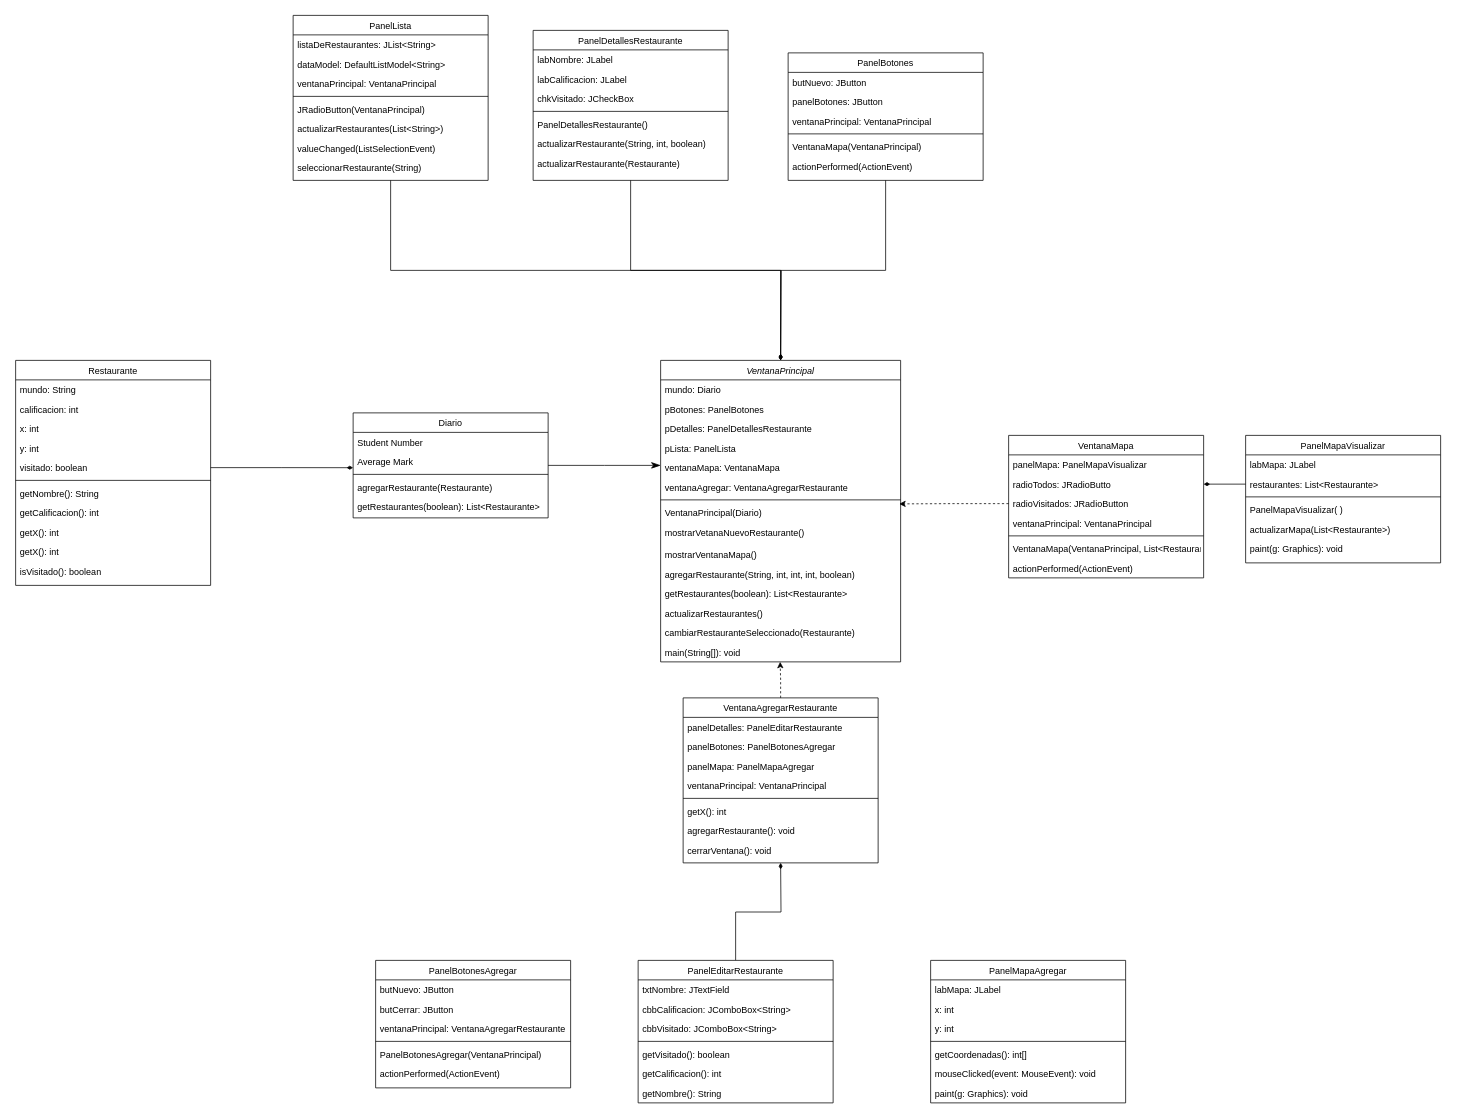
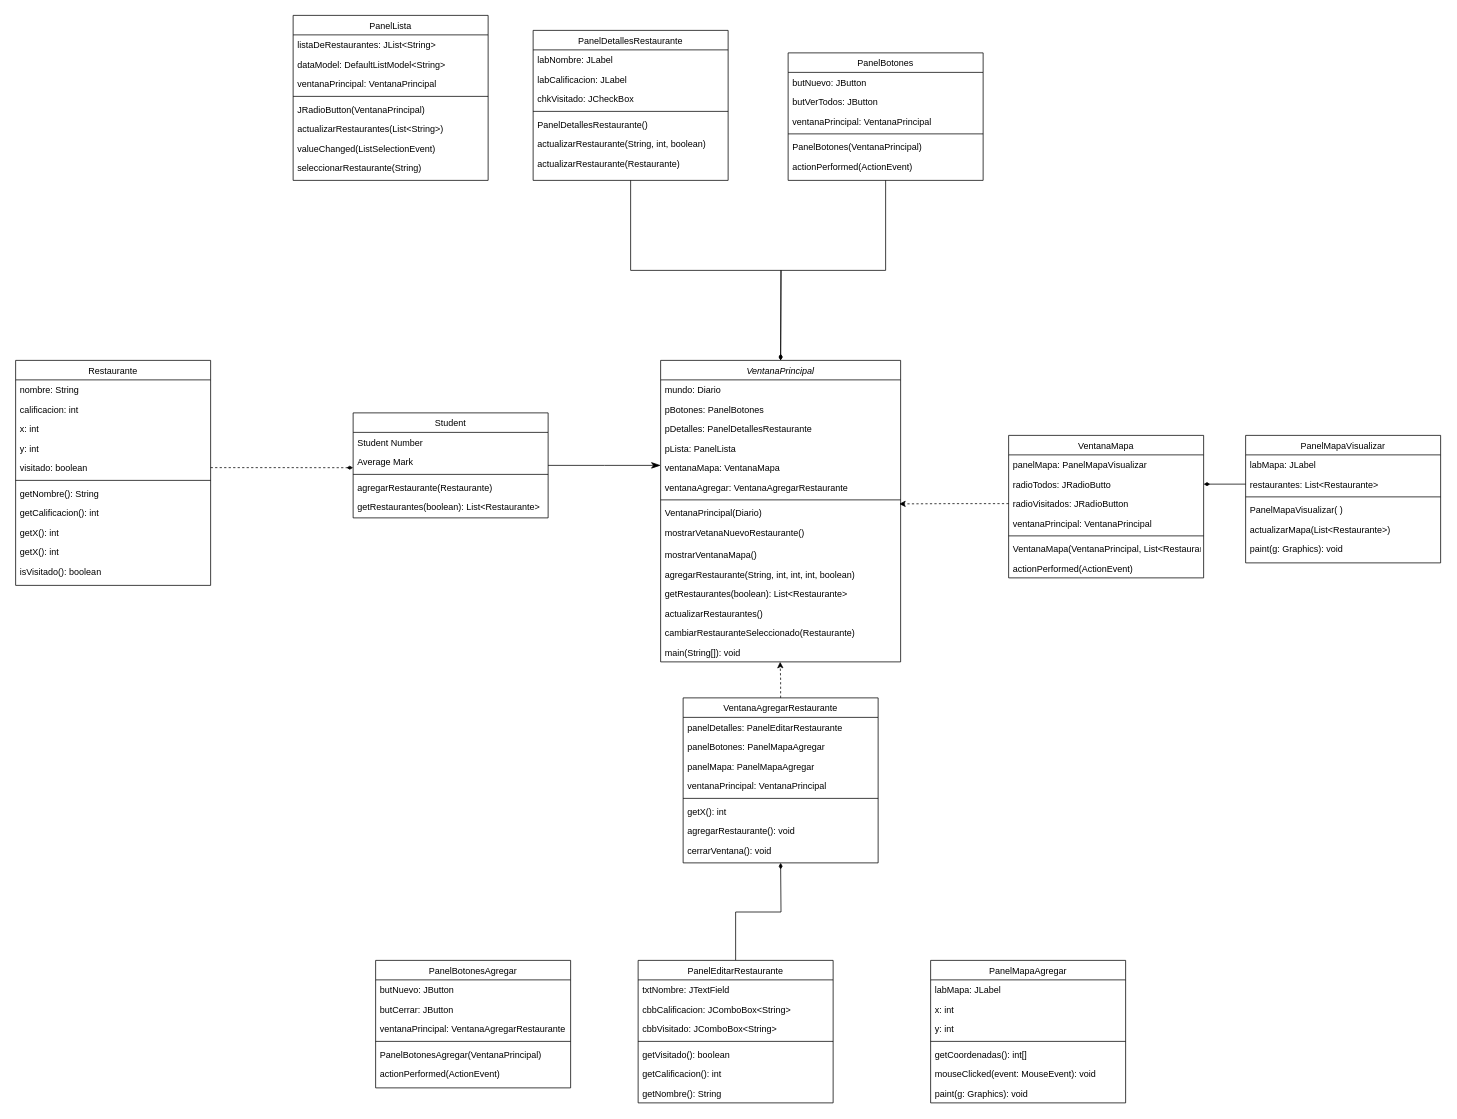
(841, 102) -> (840, 102)
(862, 147) -> (863, 147)
(465, 270) -> none
(49, 390) -> (51, 390)
(450, 423) -> (450, 423)
(280, 468) -> (280, 468)
(765, 747) -> (758, 747)
